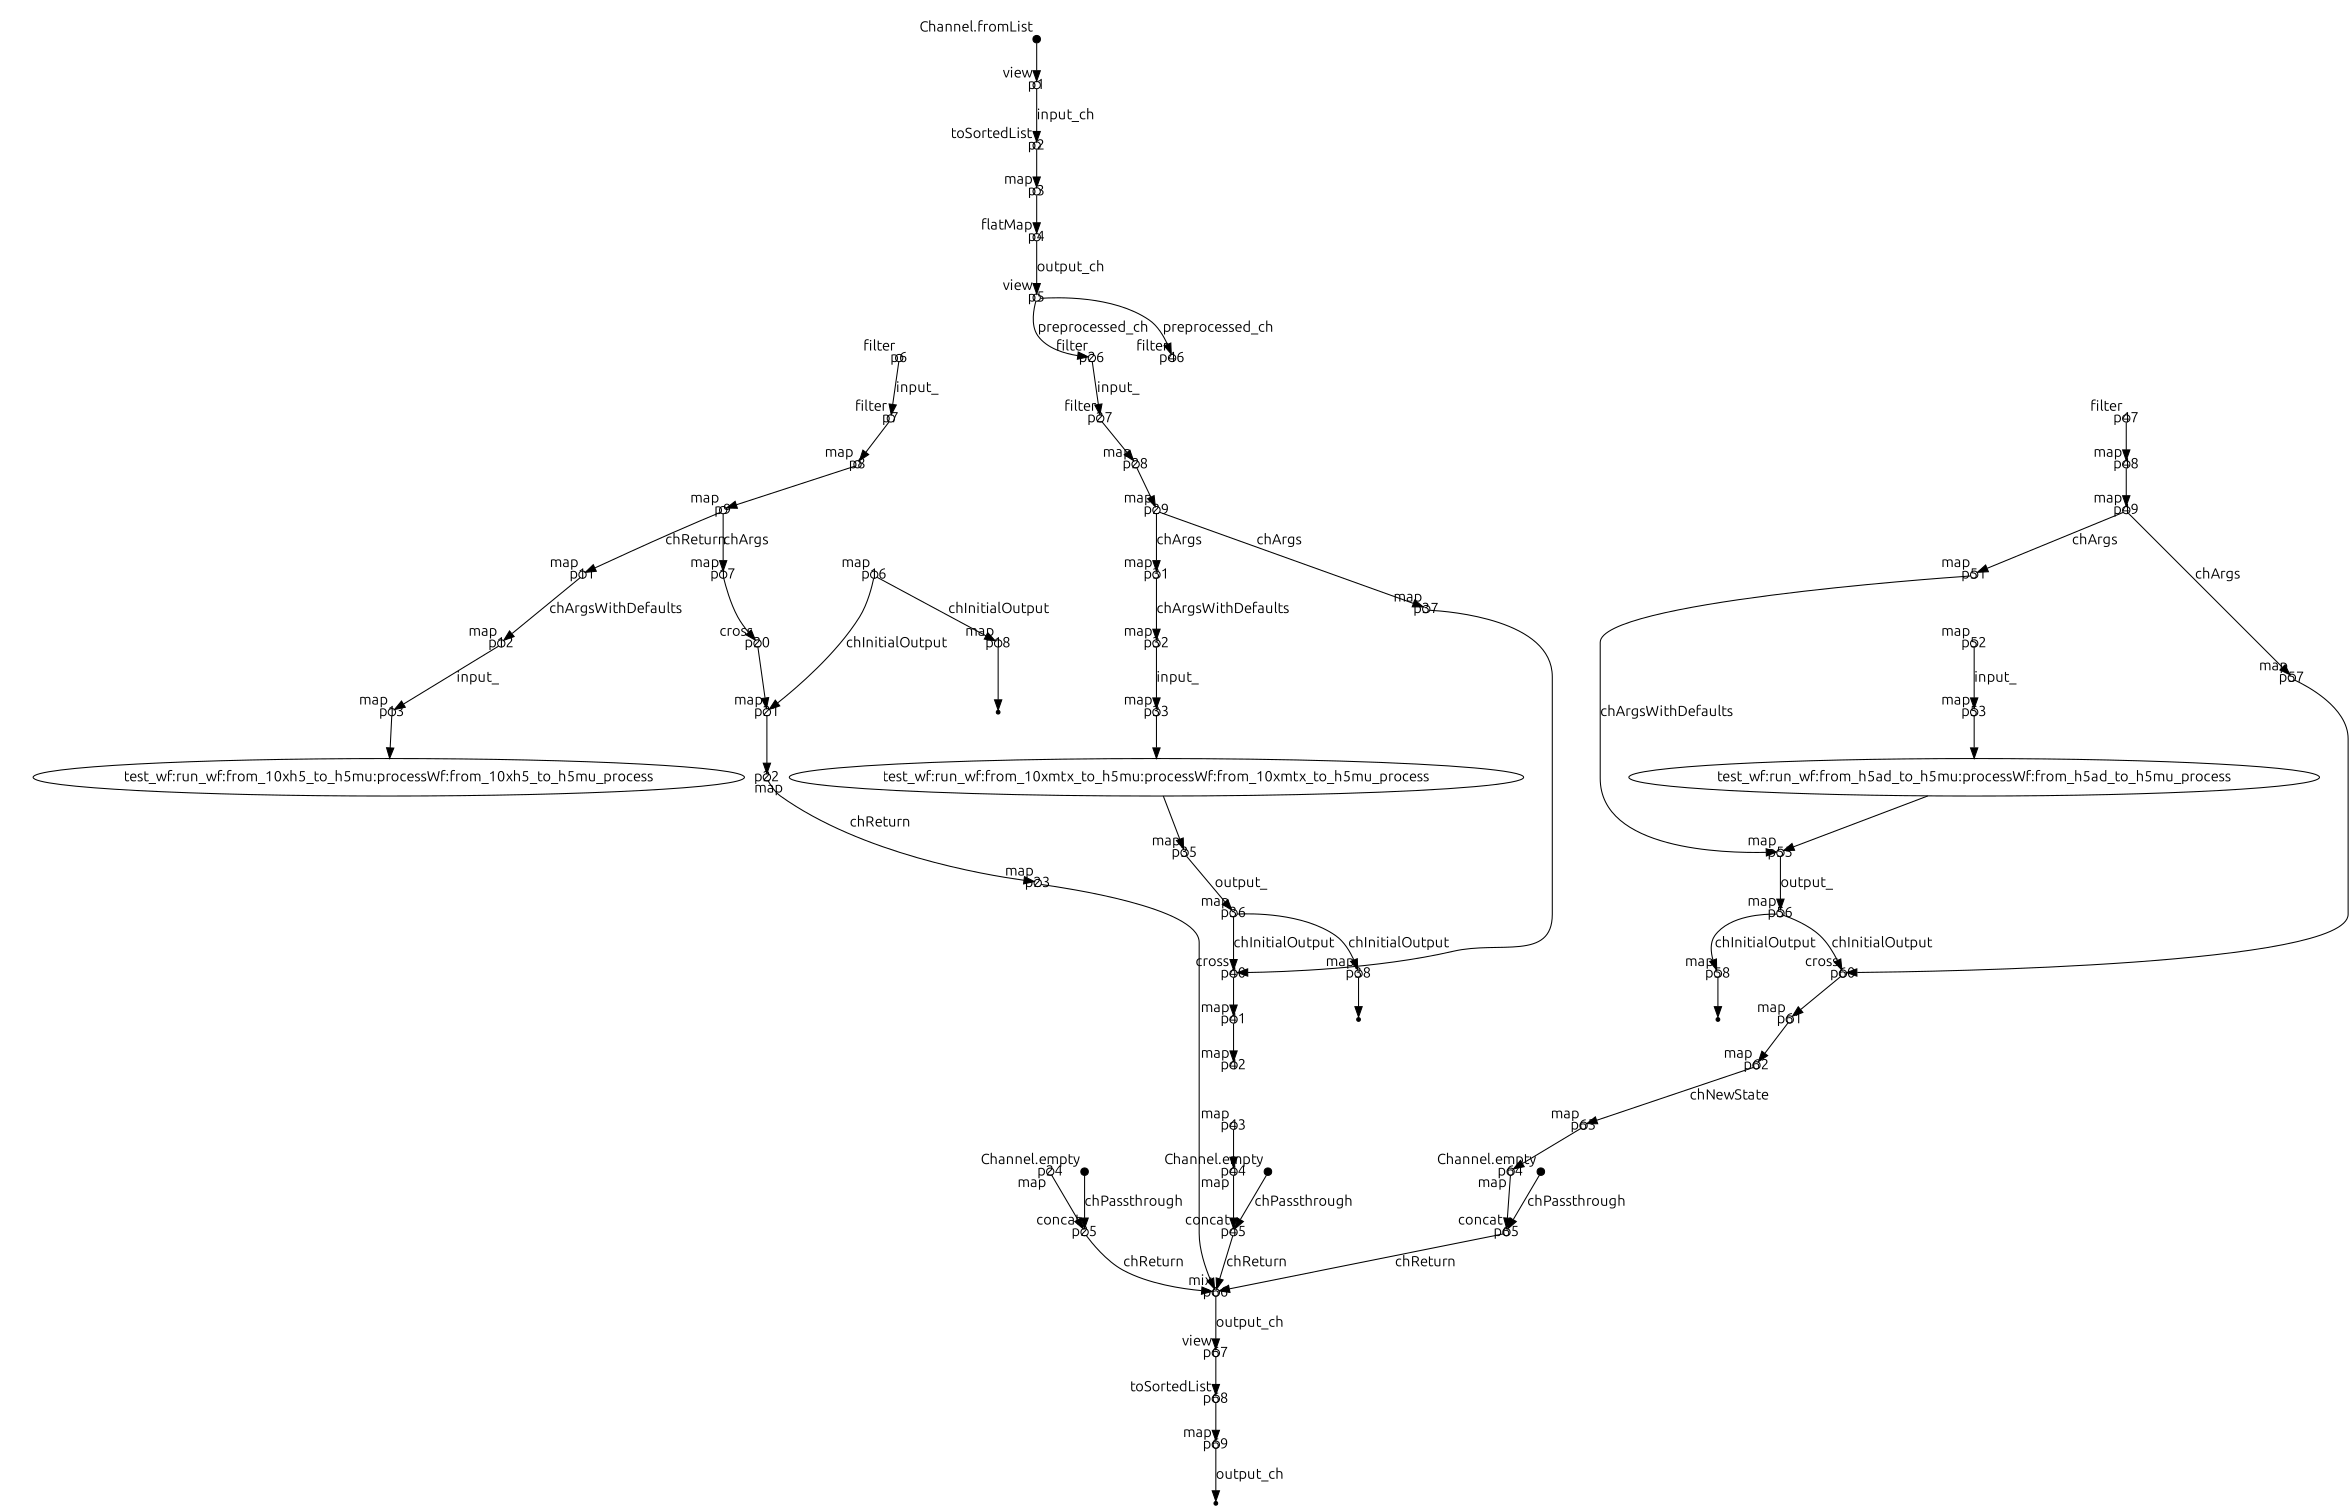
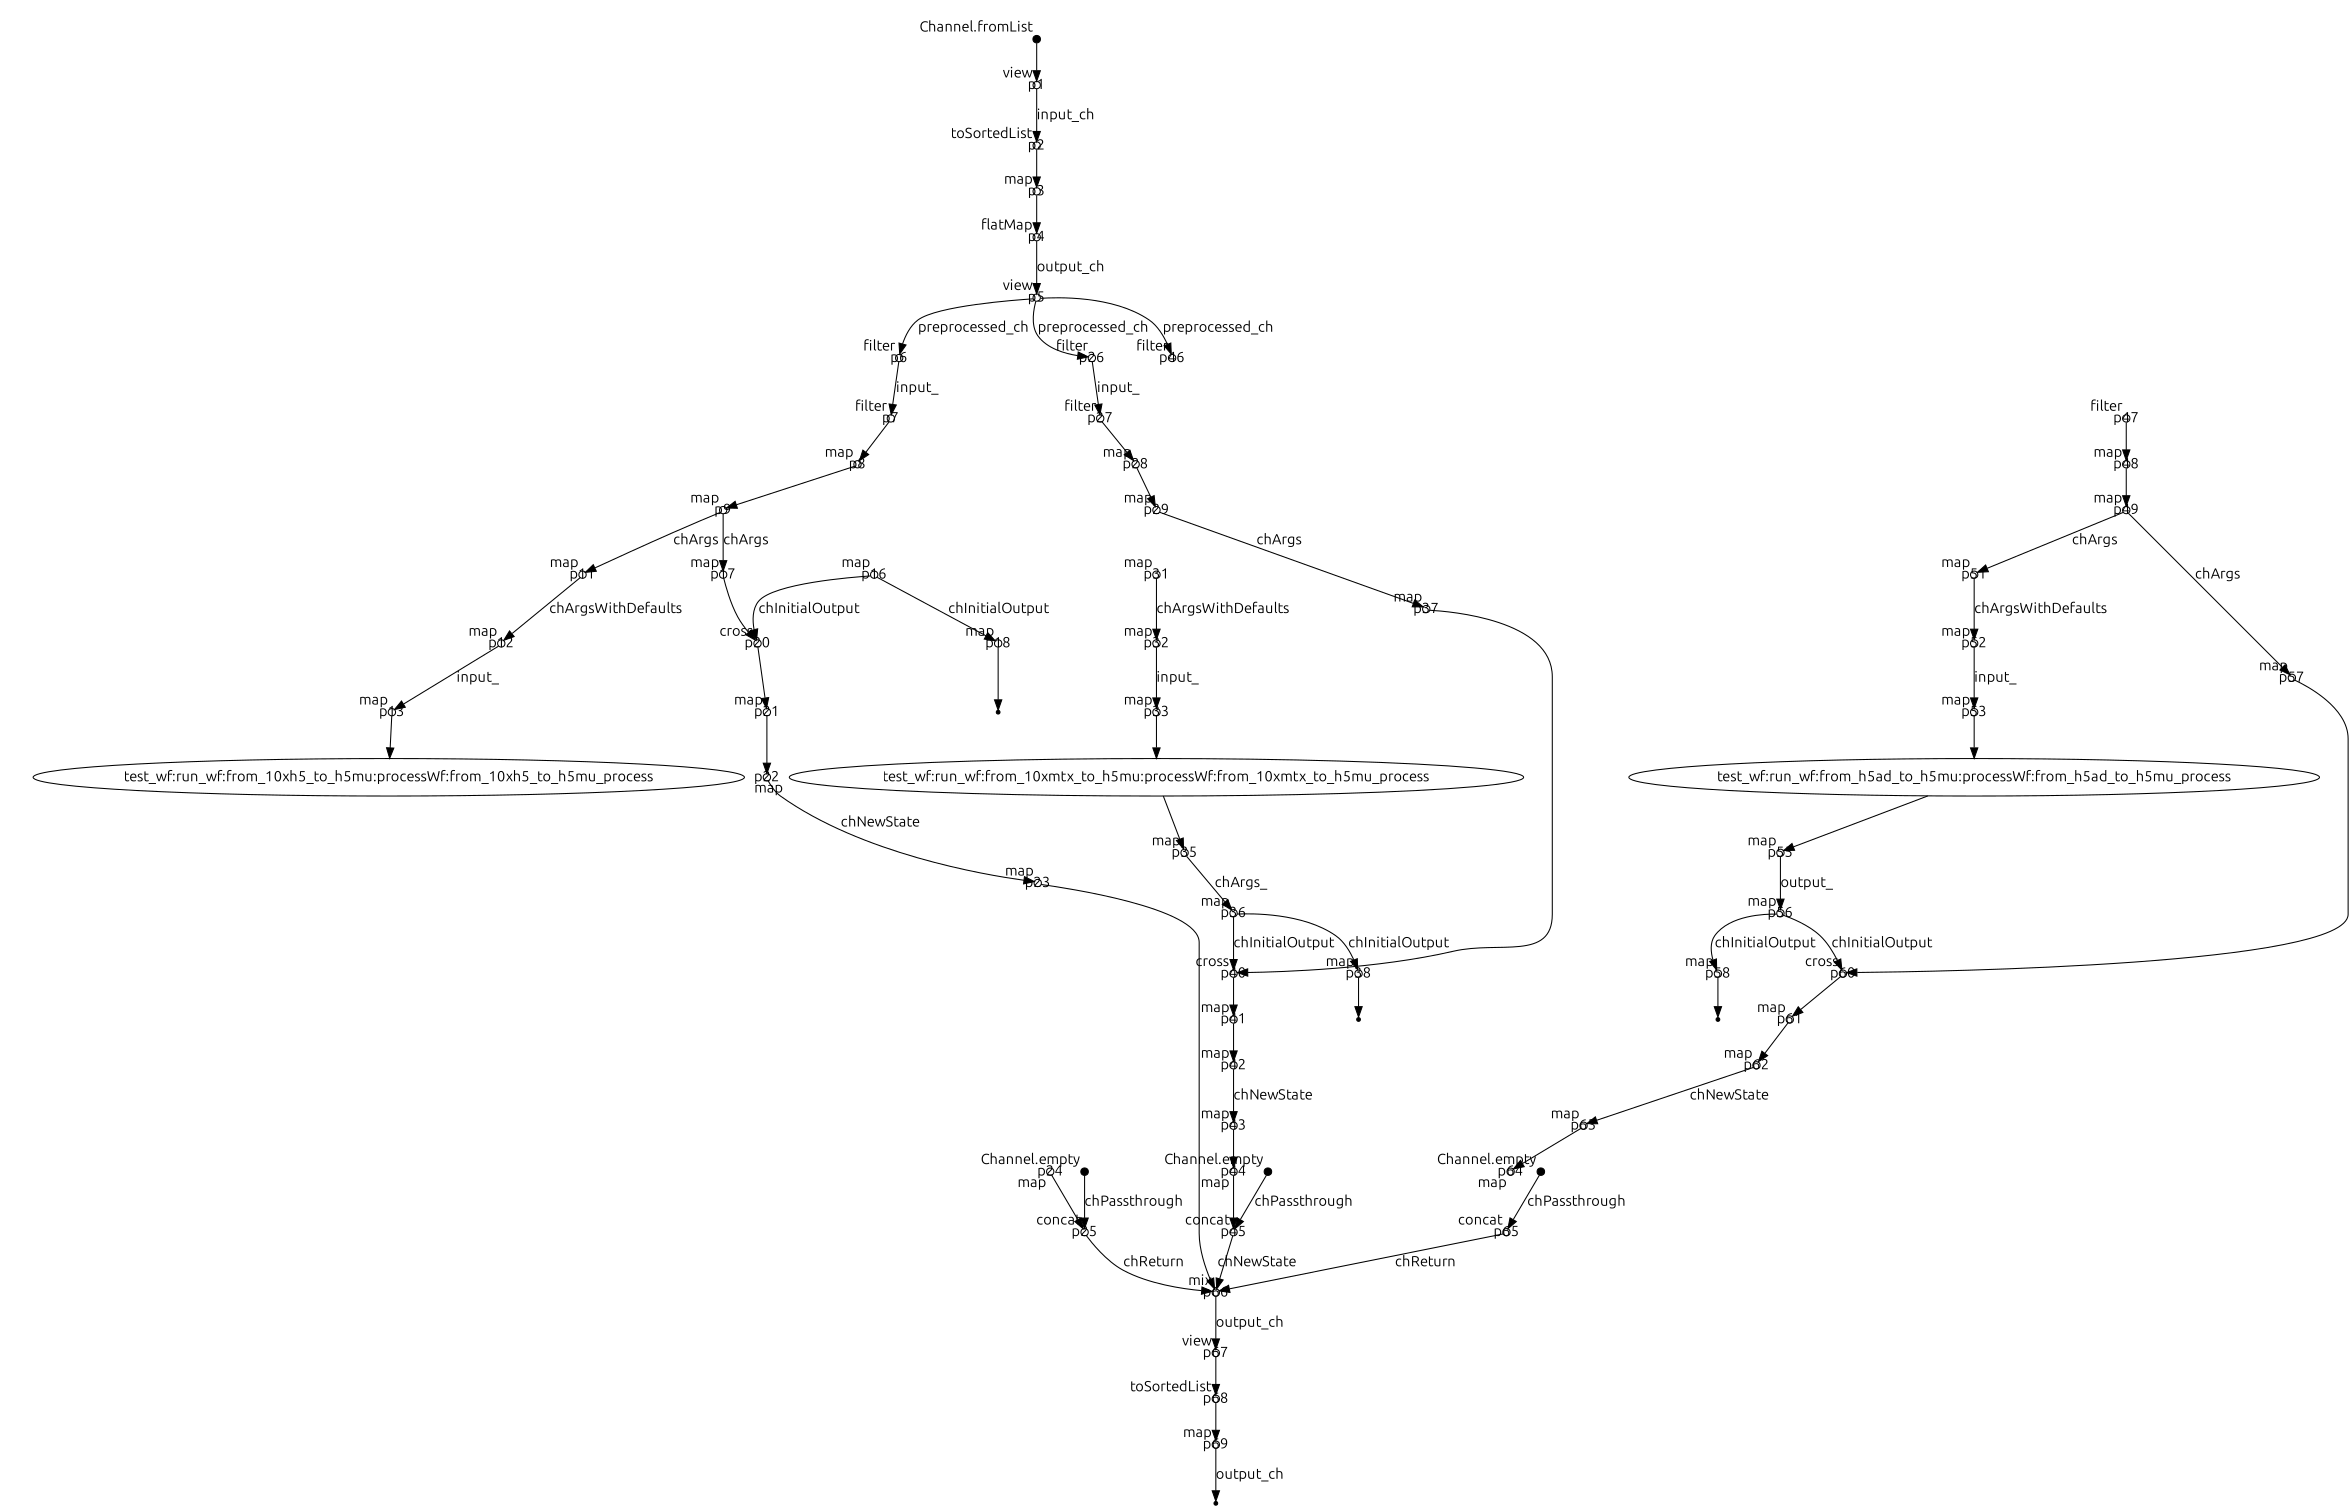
none -> (960, 307)
(1156, 537) -> none
(696, 540) -> (696, 540)
(1617, 627) -> (1974, 604)
(836, 648) -> (798, 585)
(880, 823) -> (880, 823)
(1241, 883) -> (1241, 883)
none -> (1234, 1090)
(1509, 1197) -> none
(1257, 1262) -> (1257, 1262)
